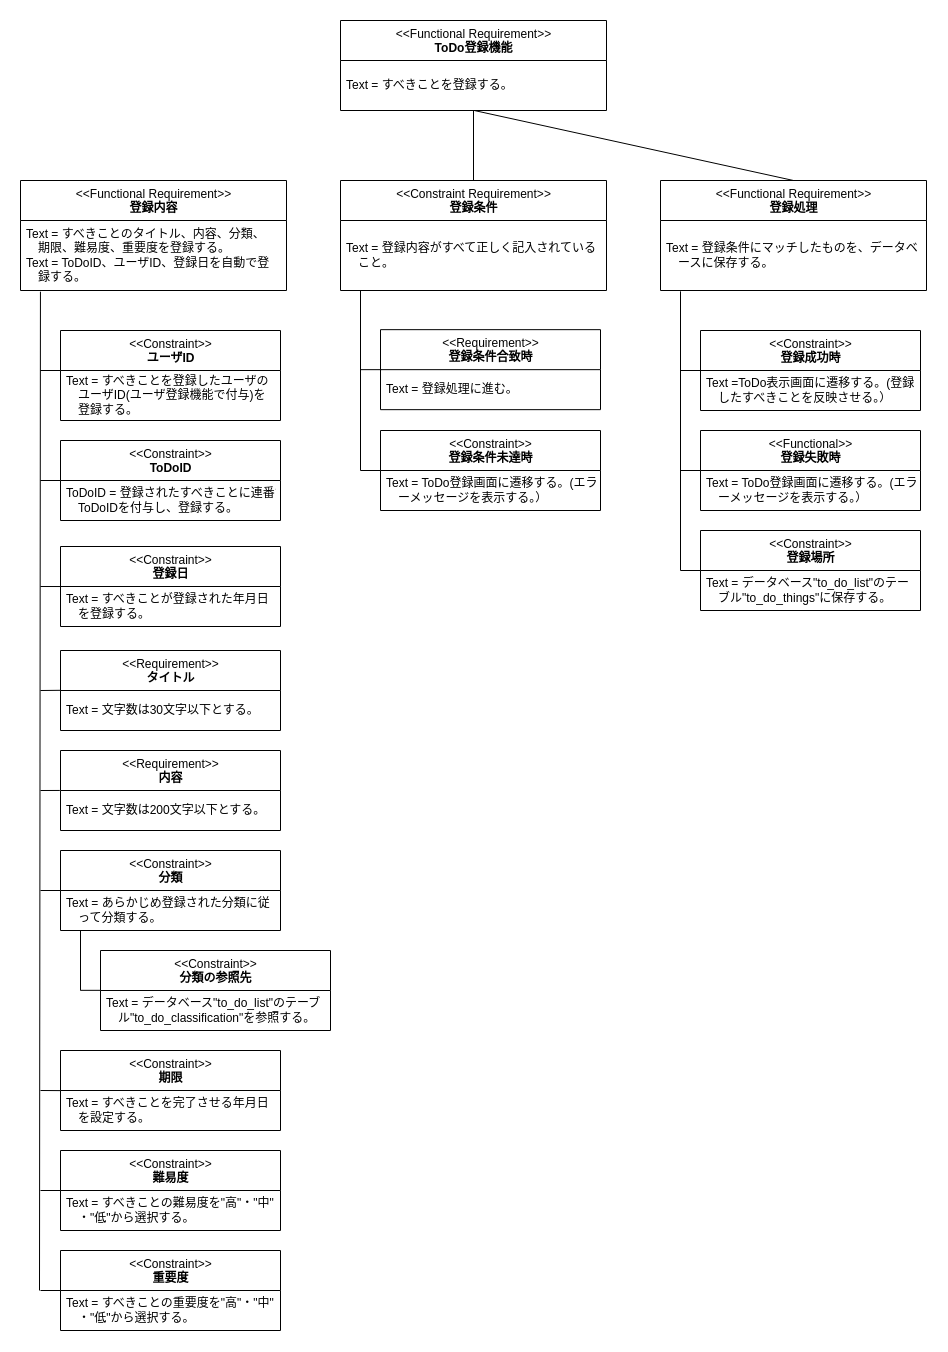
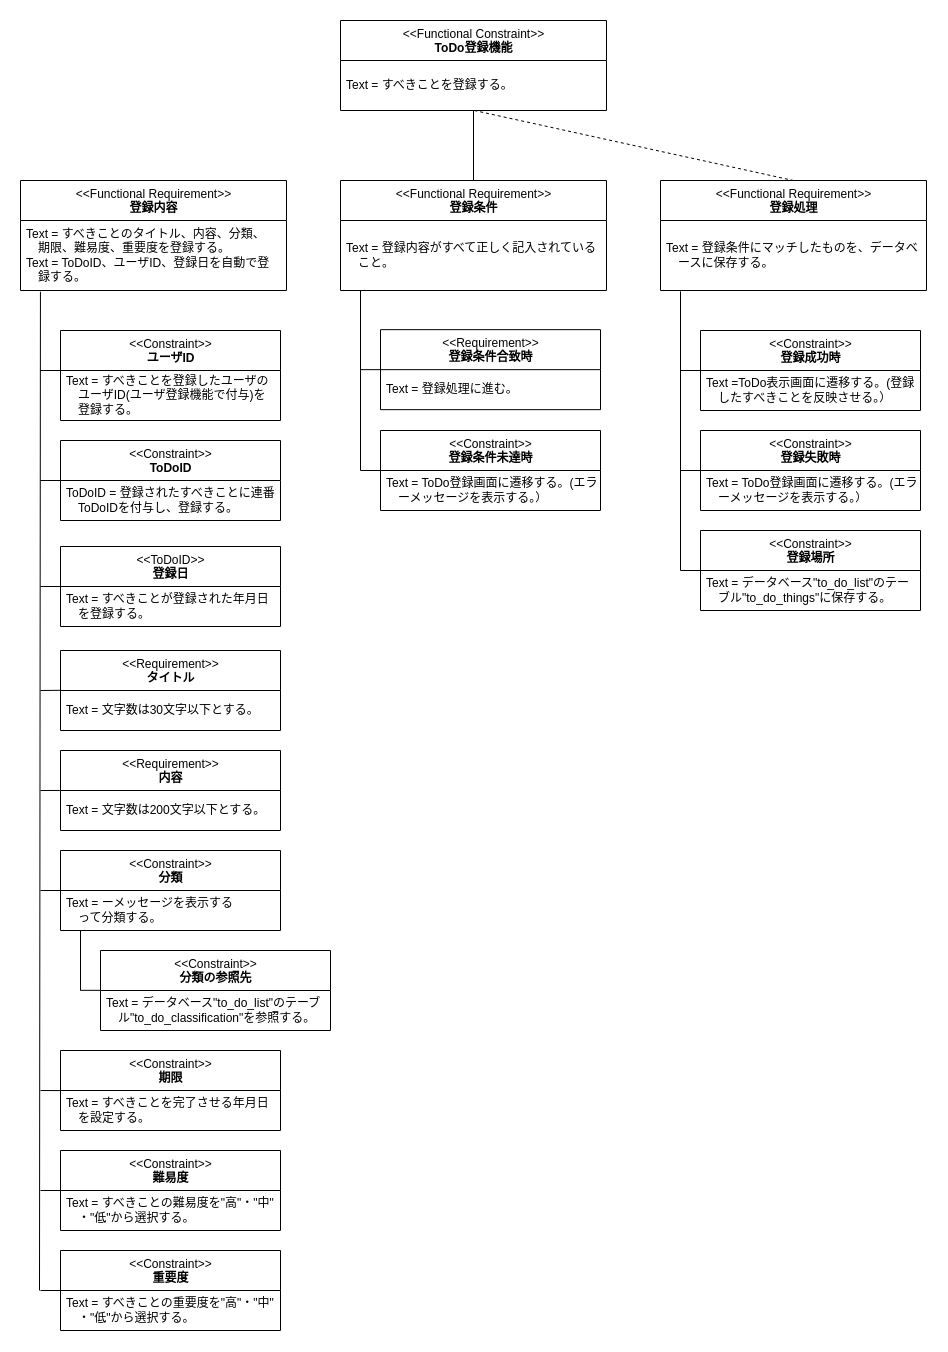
(474, 42) -> (474, 42)
(635, 146) -> (635, 146)
(474, 202) -> (474, 202)
(811, 452) -> (811, 452)
(171, 568) -> (171, 568)
(171, 911) -> (153, 911)
